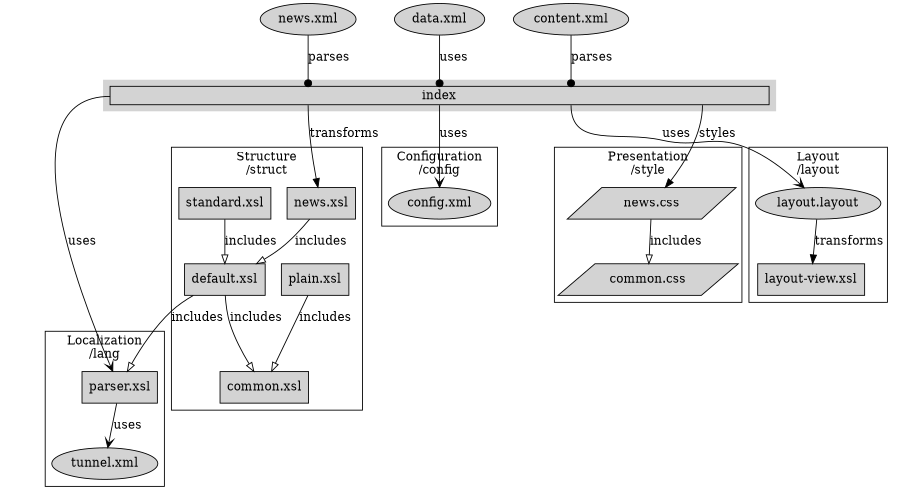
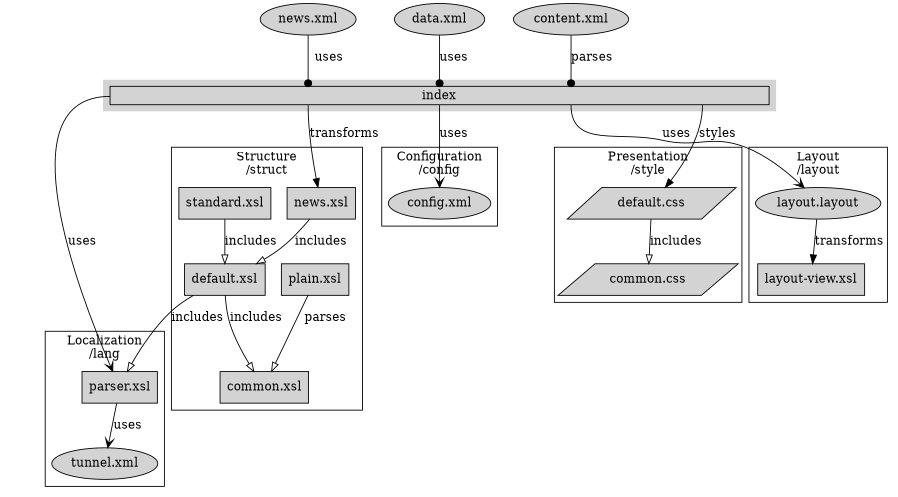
(329, 57) -> (329, 57)
(652, 203) -> (652, 203)
(326, 318) -> (326, 318)
